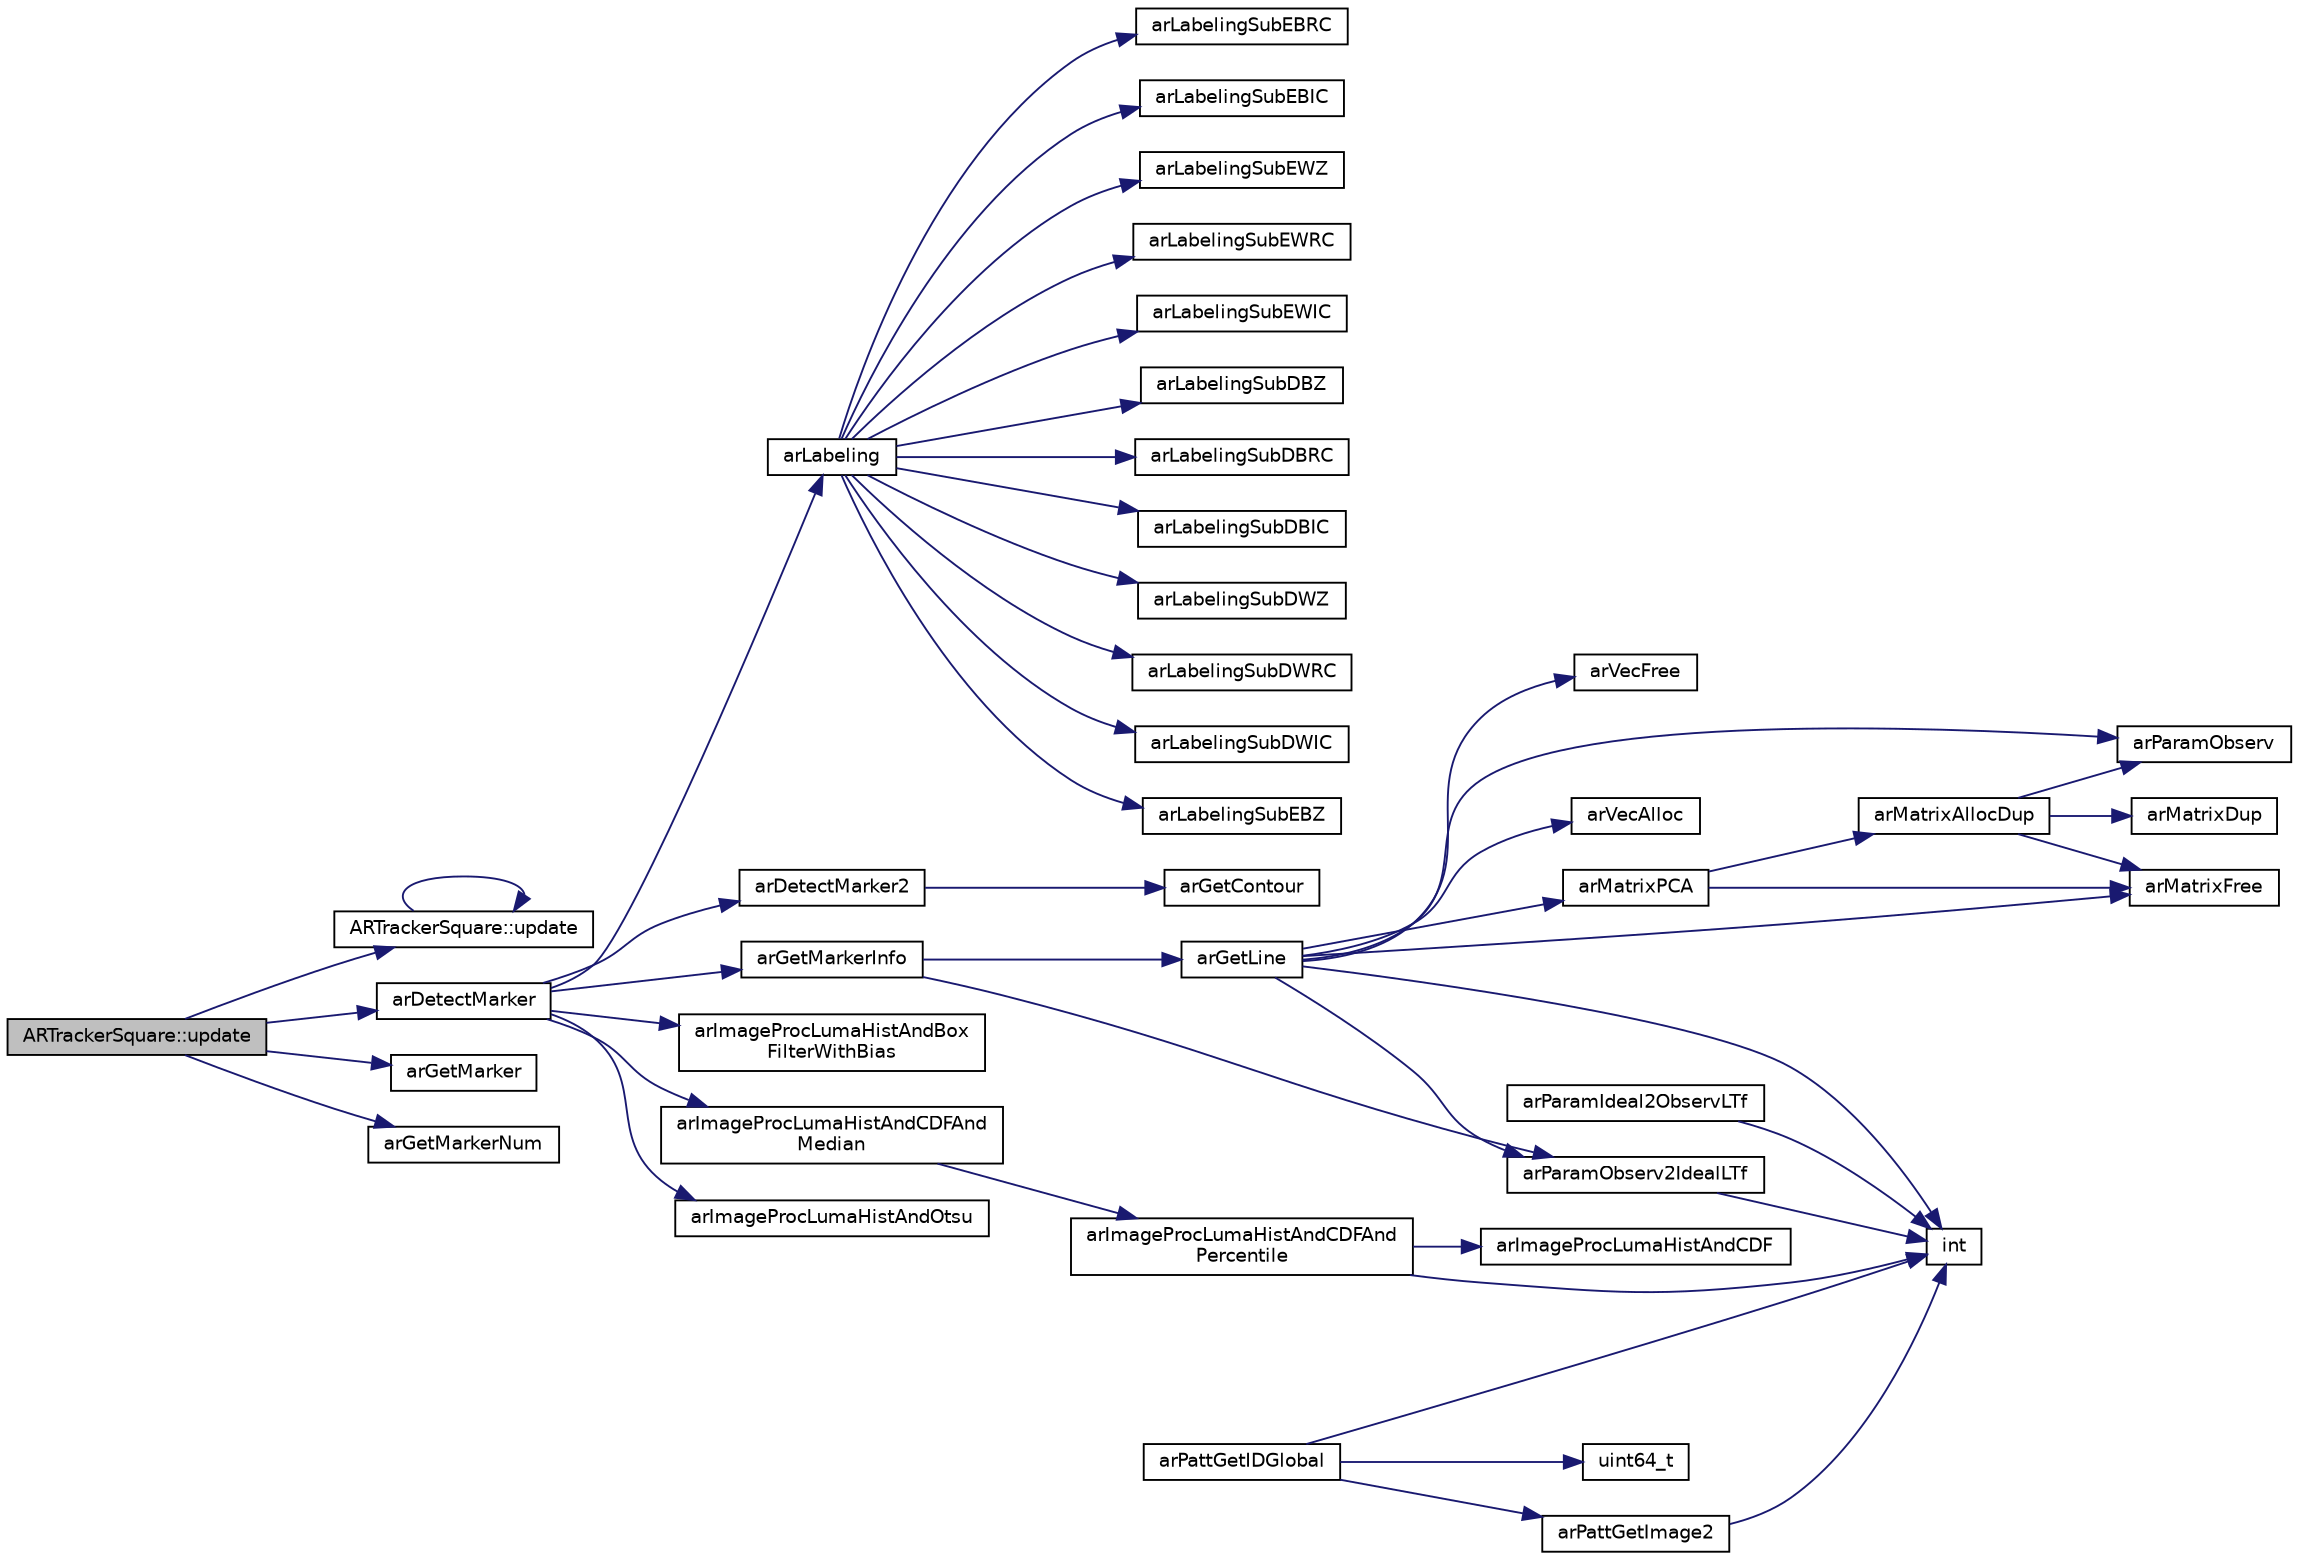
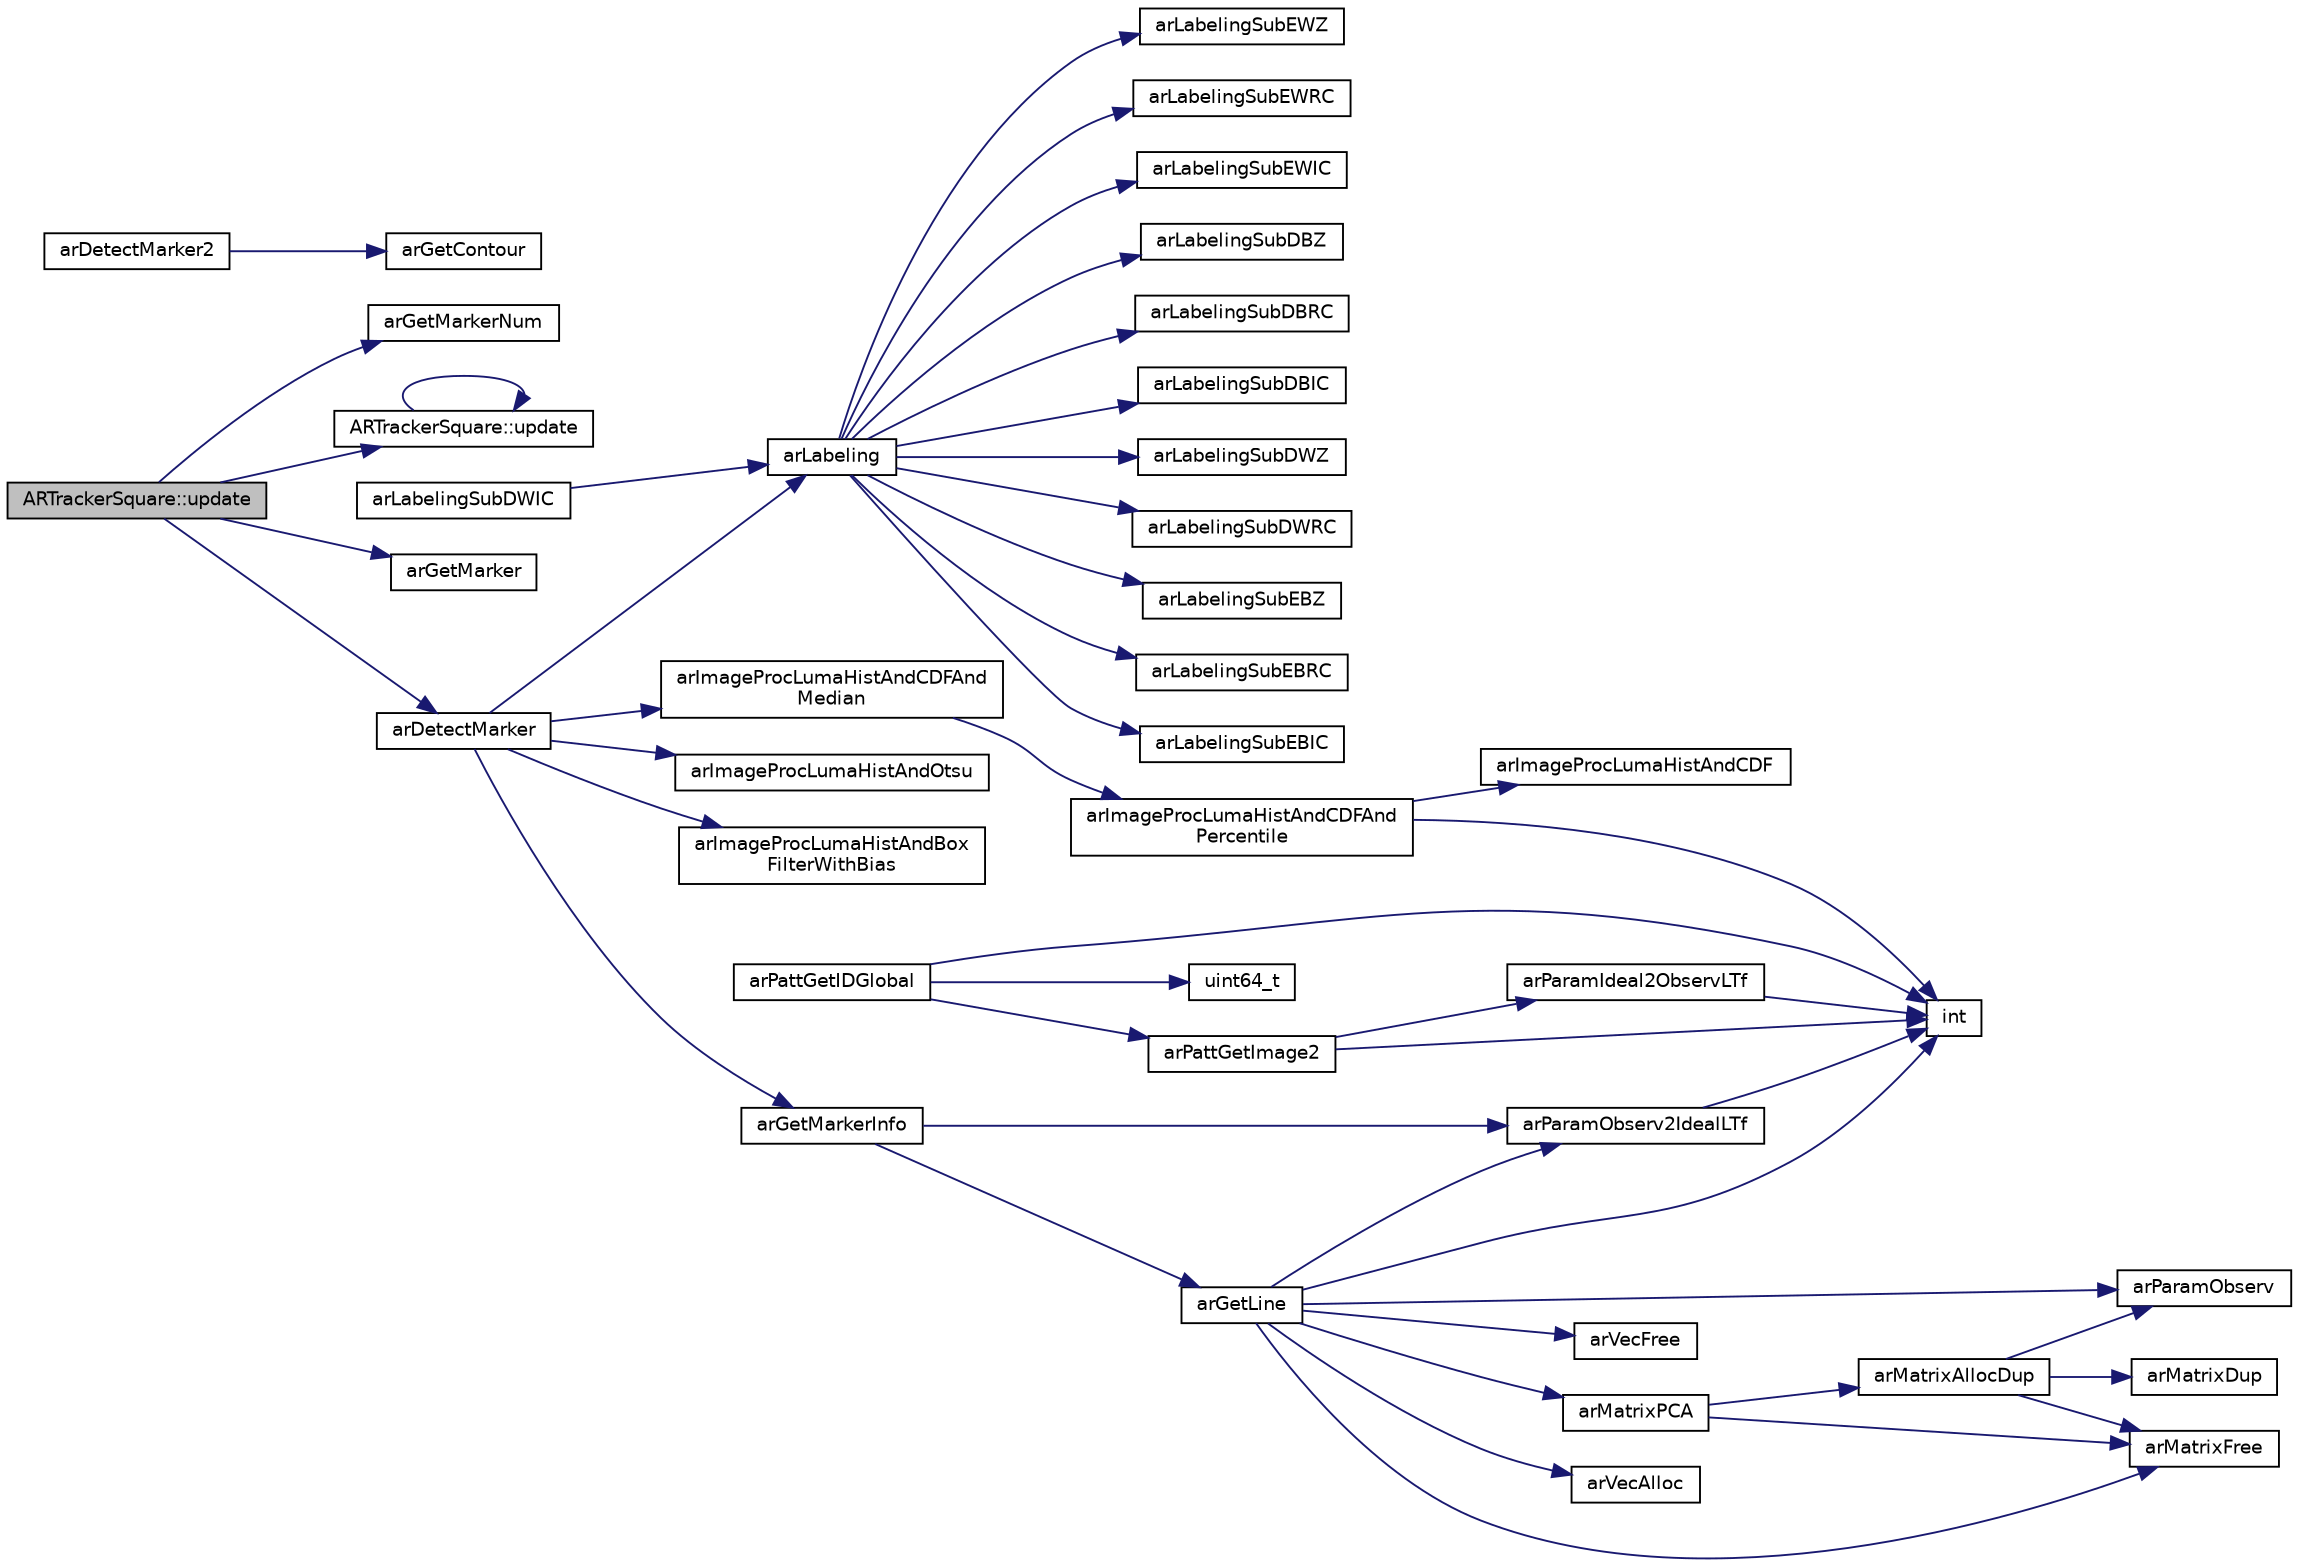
(962, 622) -> (659, 477)
(630, 941) -> none
none -> (1426, 1020)
